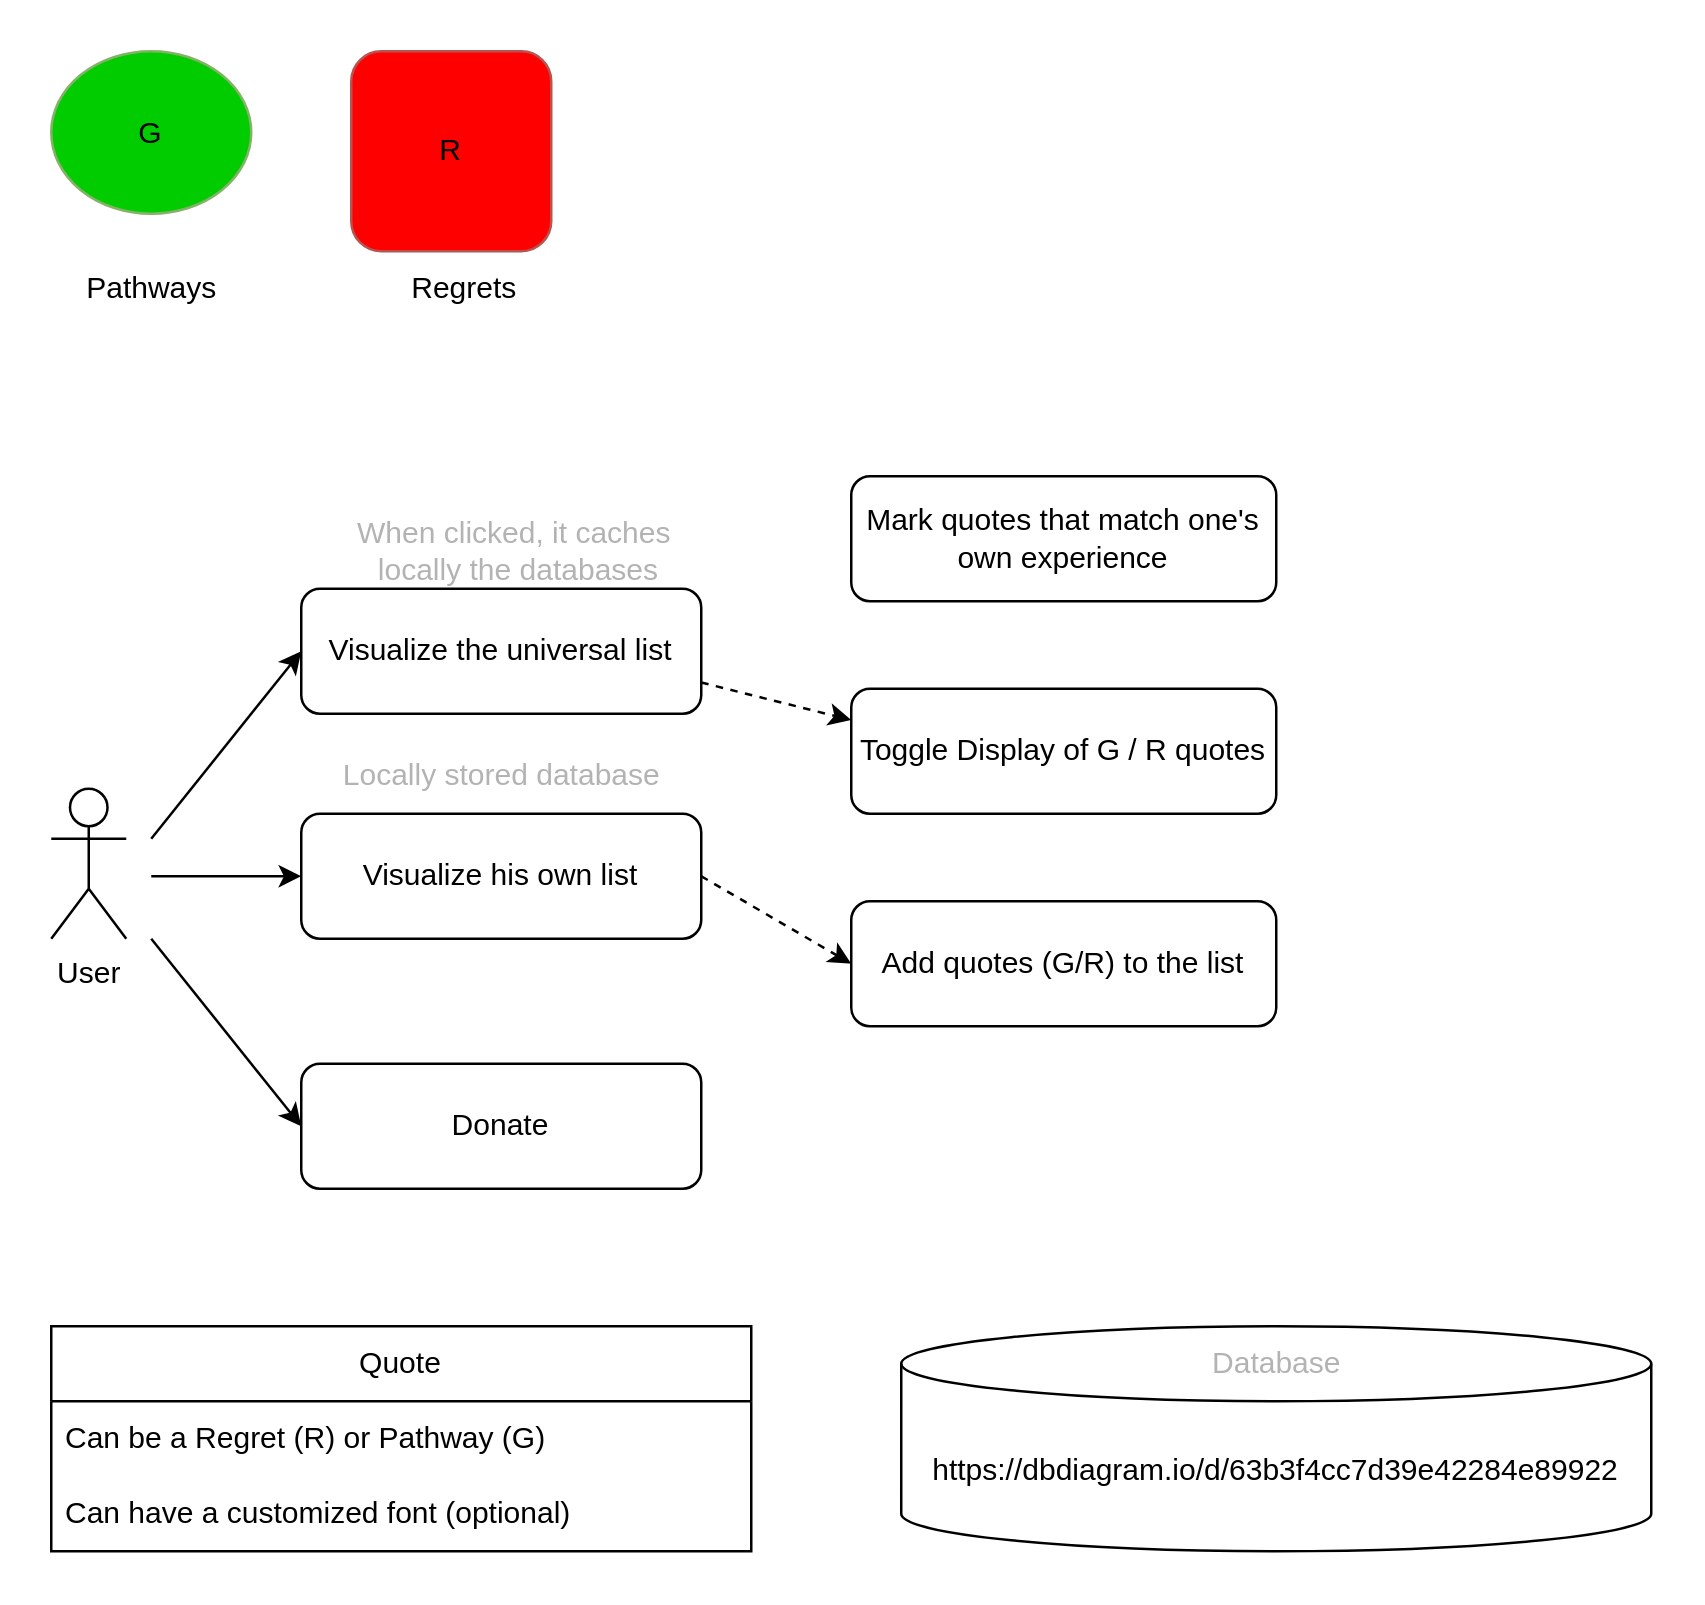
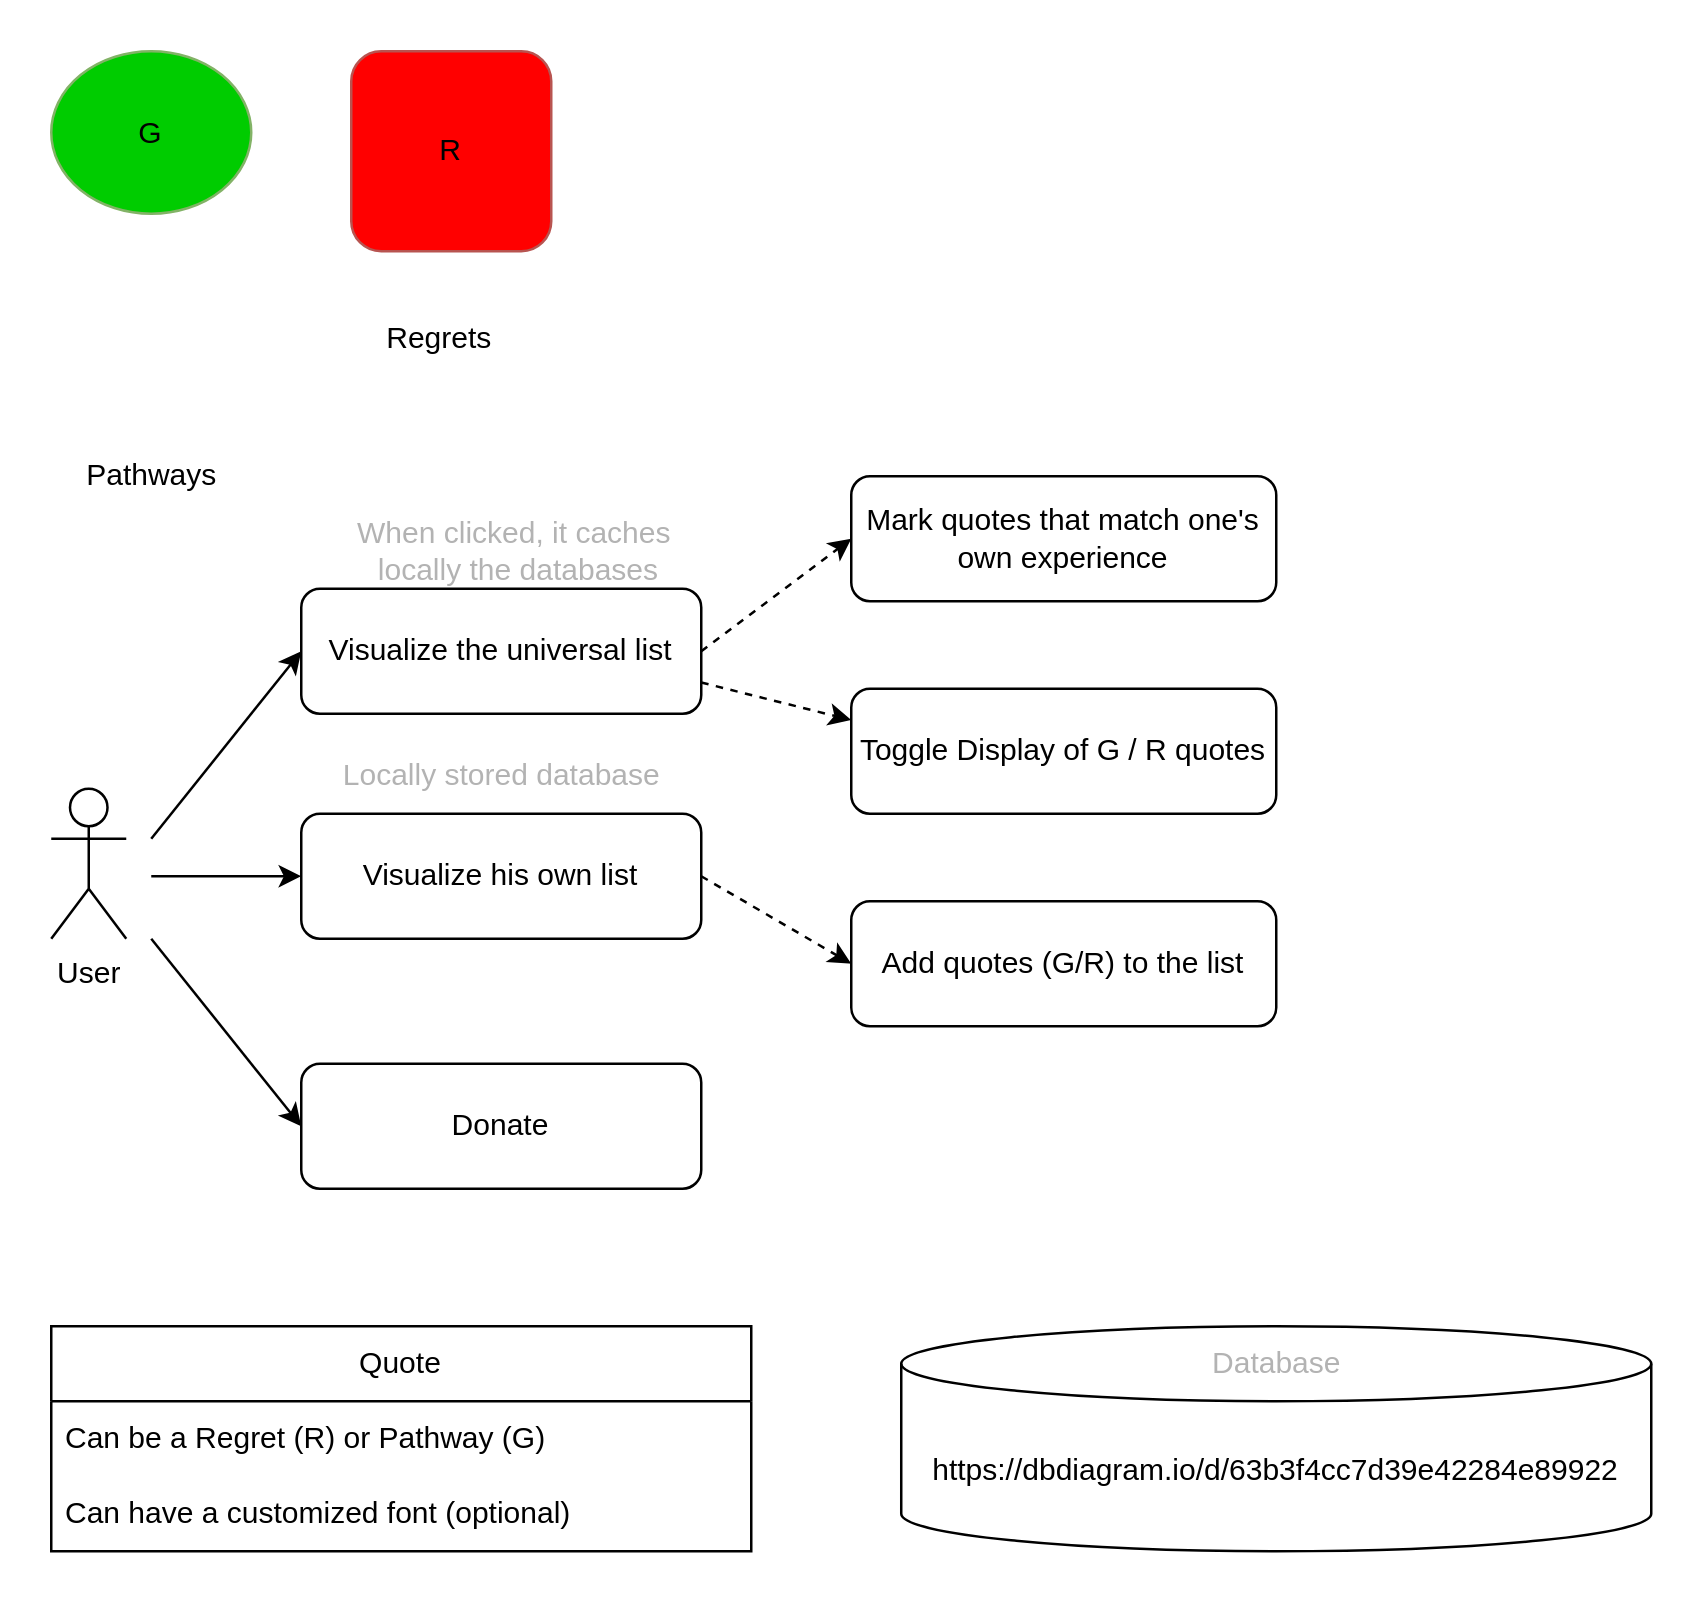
(151, 289) -> (151, 476)
(464, 289) -> (439, 339)
none -> (769, 600)
